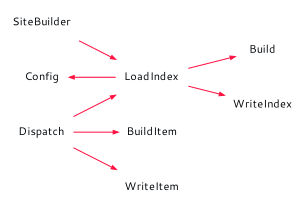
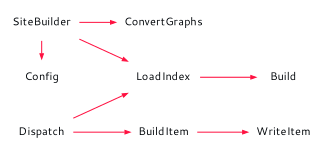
none -> (164, 22)
(95, 77) -> (42, 47)
(263, 105) -> none
(93, 157) -> (220, 132)
